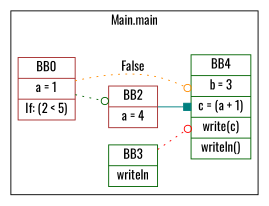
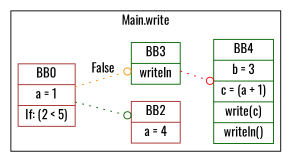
(134, 21) -> (146, 21)
(130, 74) -> (99, 80)
(170, 107) -> none
